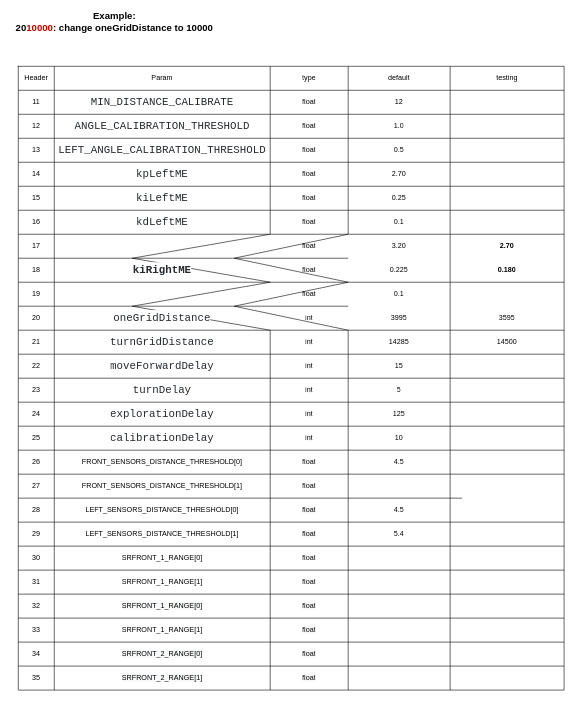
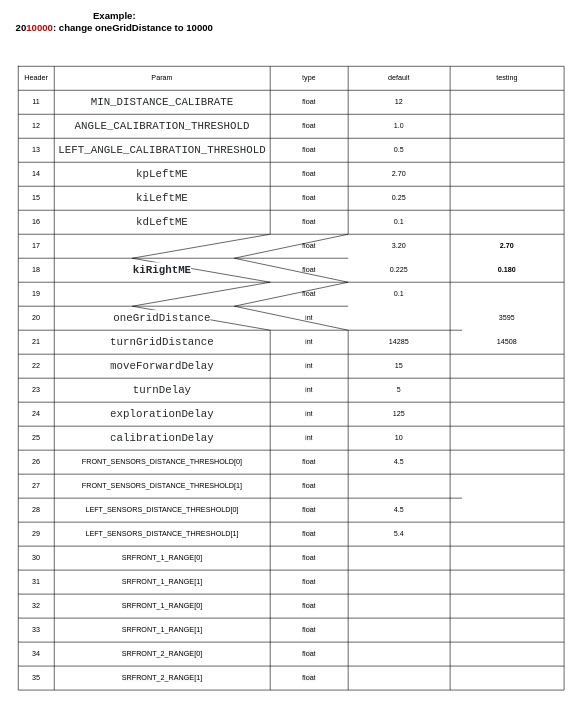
(399, 318) -> none
(507, 342) -> (507, 342)
